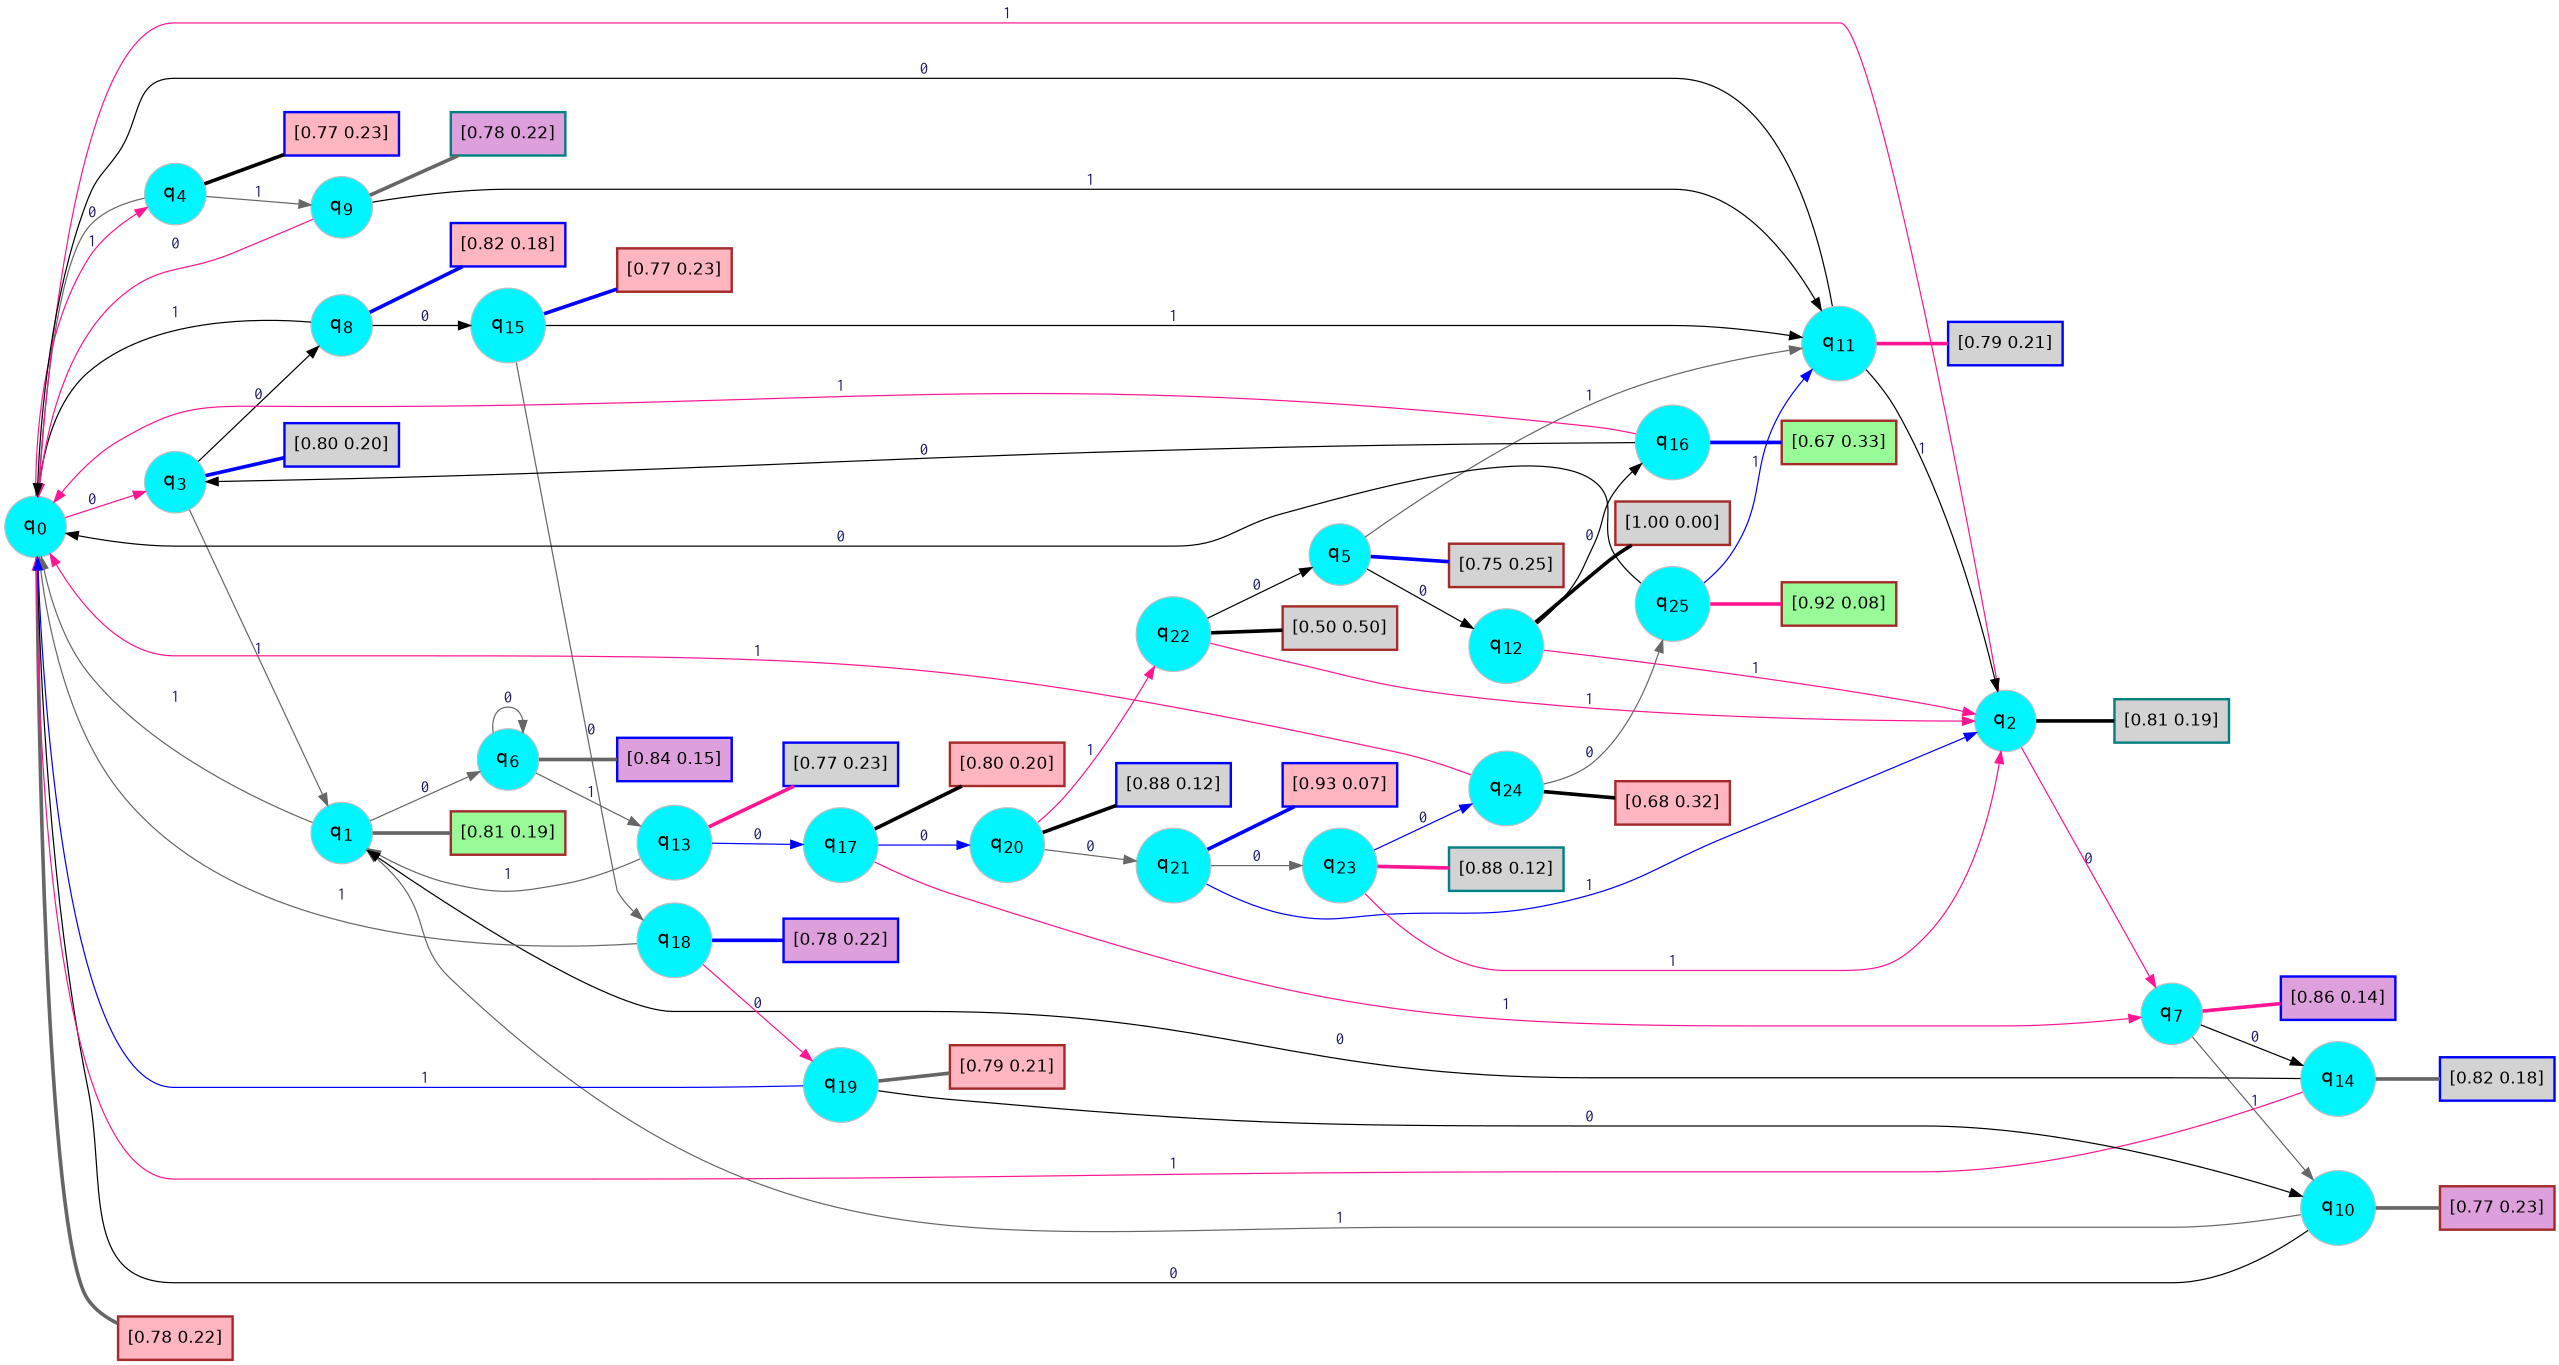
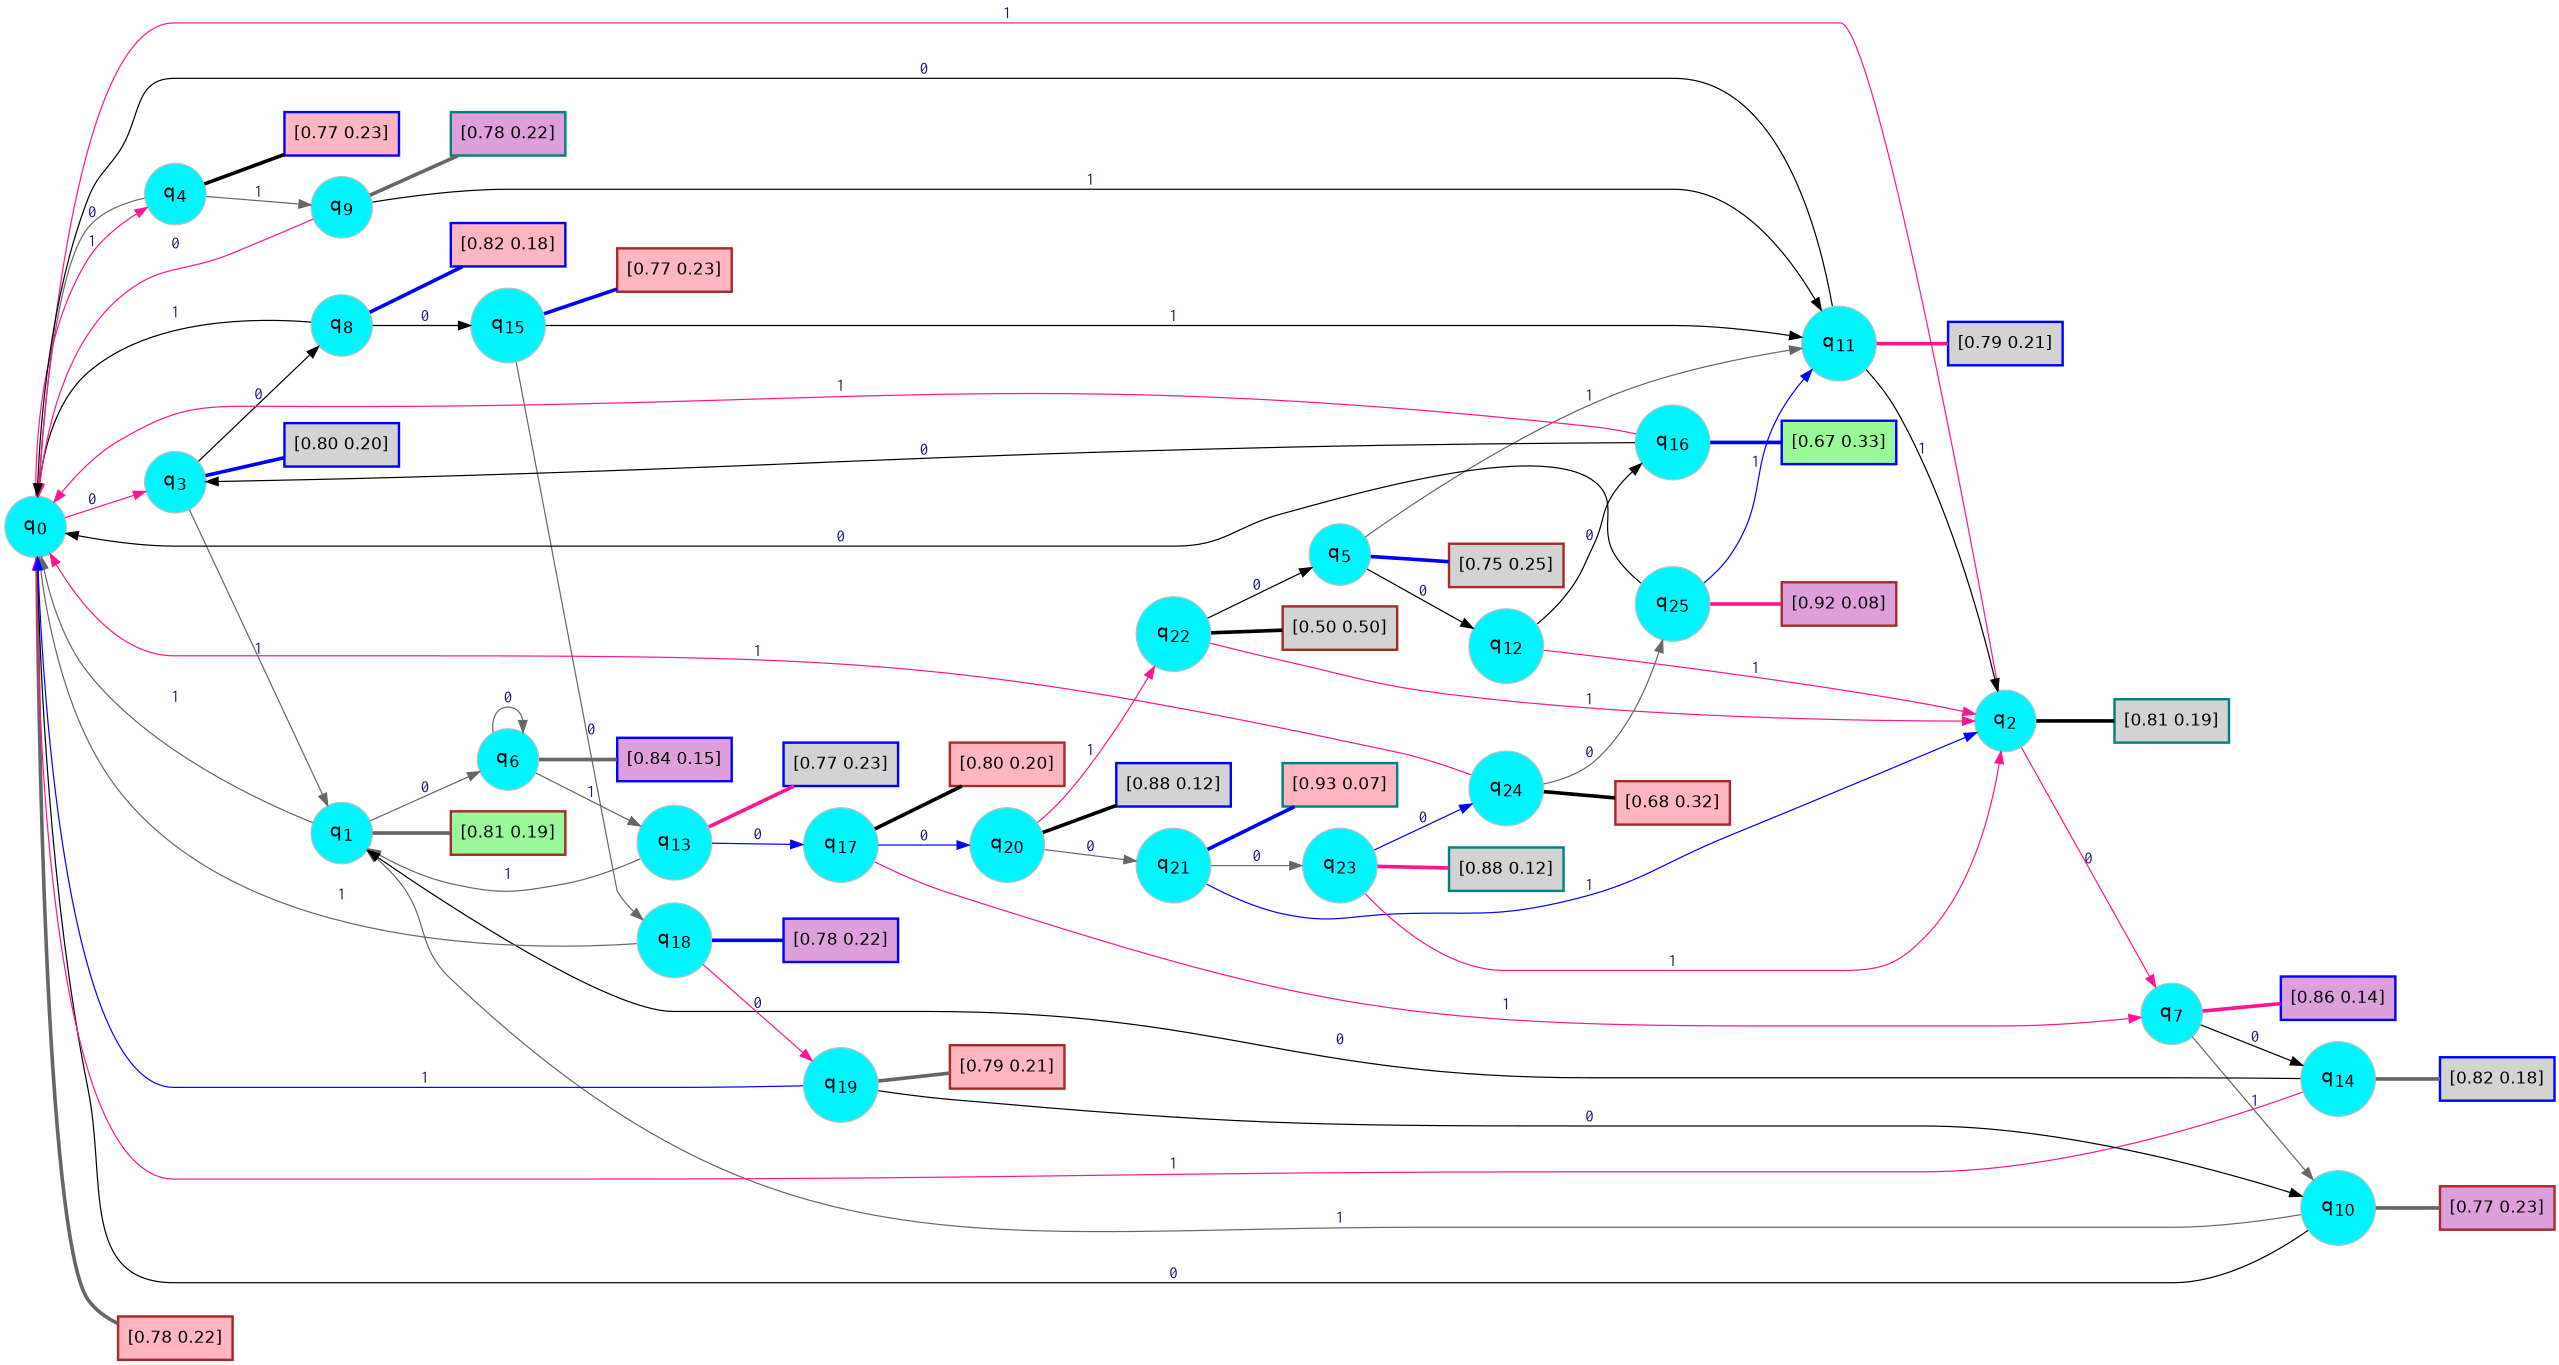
(1839, 442) -> (1839, 442)
(1673, 523) -> none
(1839, 604) -> (1839, 604)
(1340, 785) -> (1340, 785)
